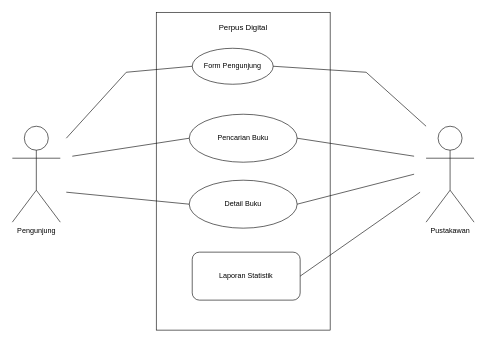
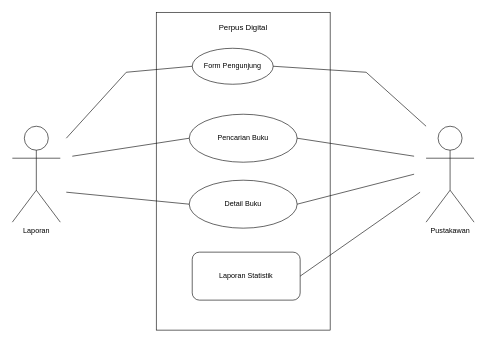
(37, 231) -> (37, 231)
